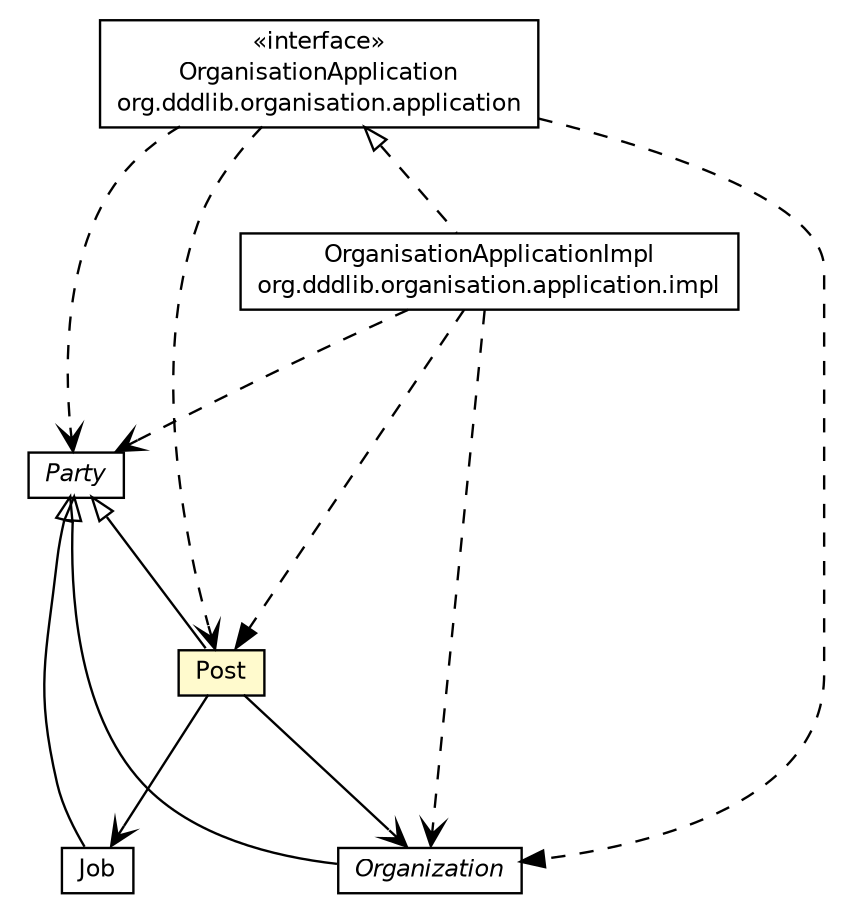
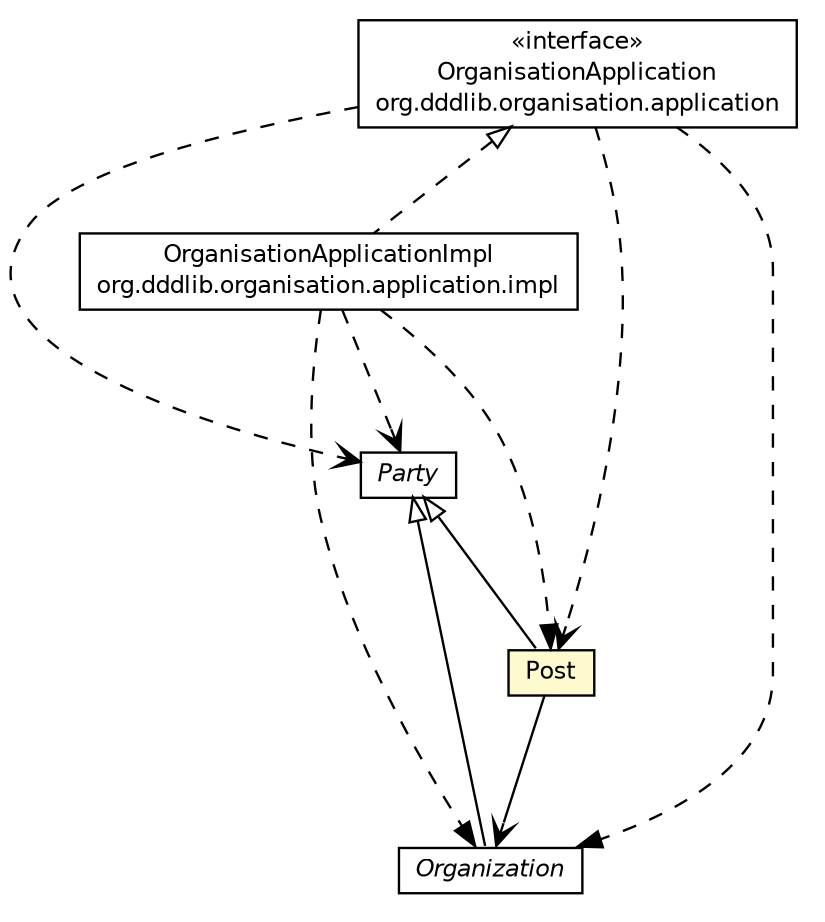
(459, 566) -> (339, 581)
(98, 869) -> none
